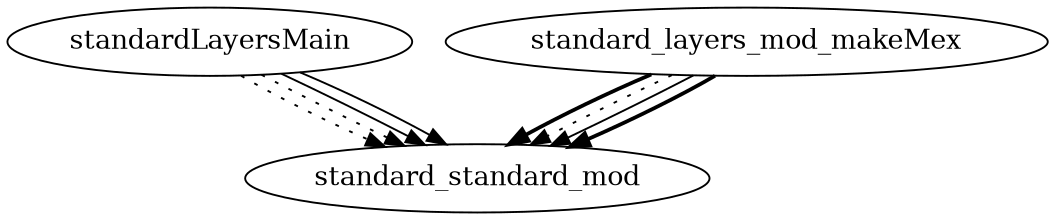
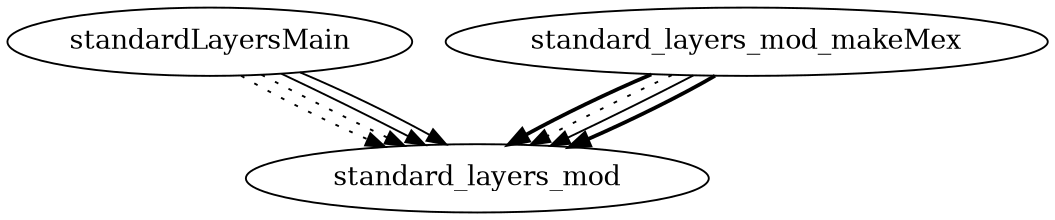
(477, 178) -> (477, 178)
